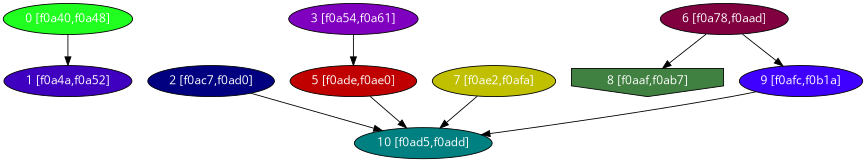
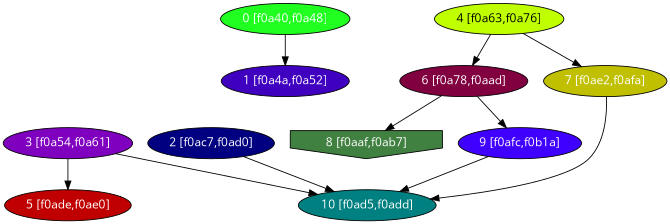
none -> (499, 19)
(385, 109) -> (212, 173)
